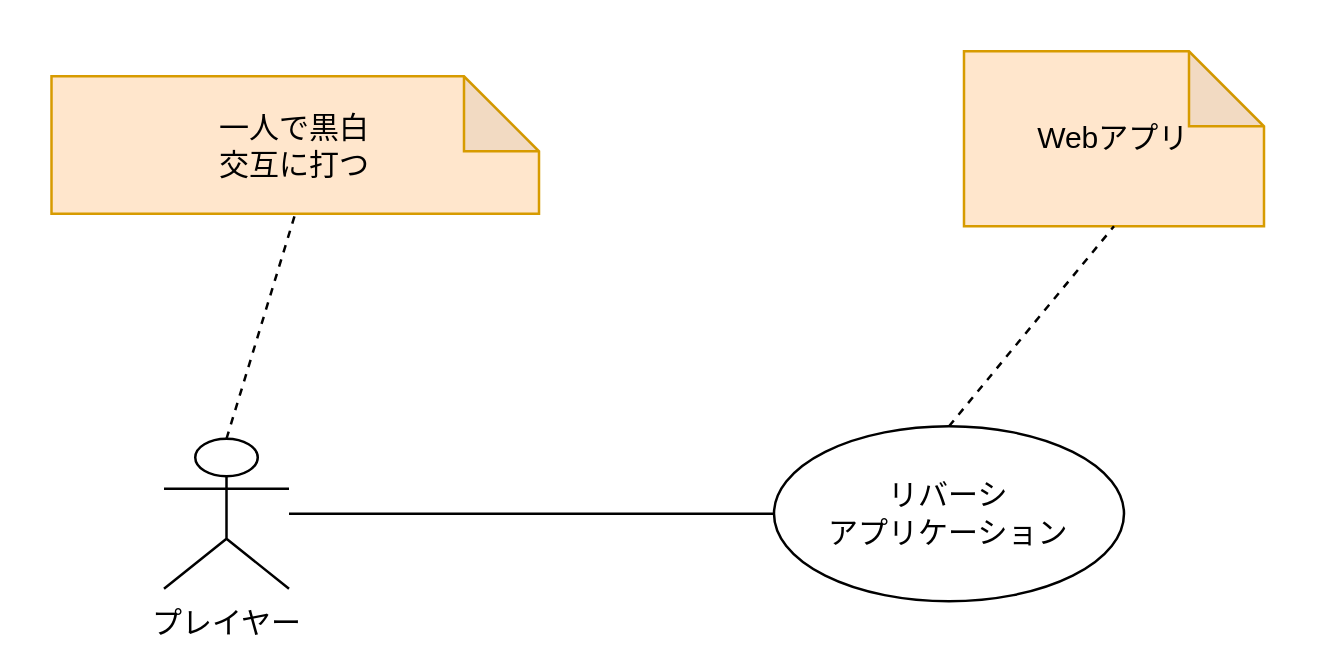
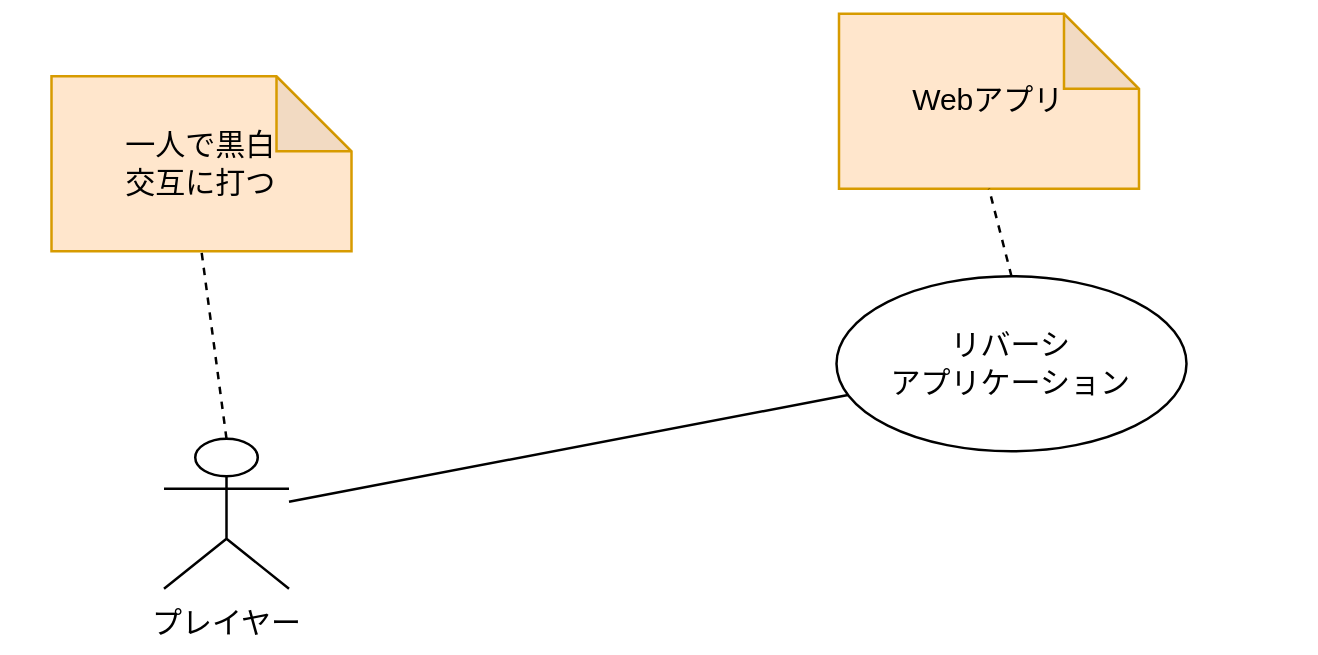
(1114, 139) -> (989, 101)
(295, 145) -> (201, 164)
(949, 514) -> (1011, 364)
